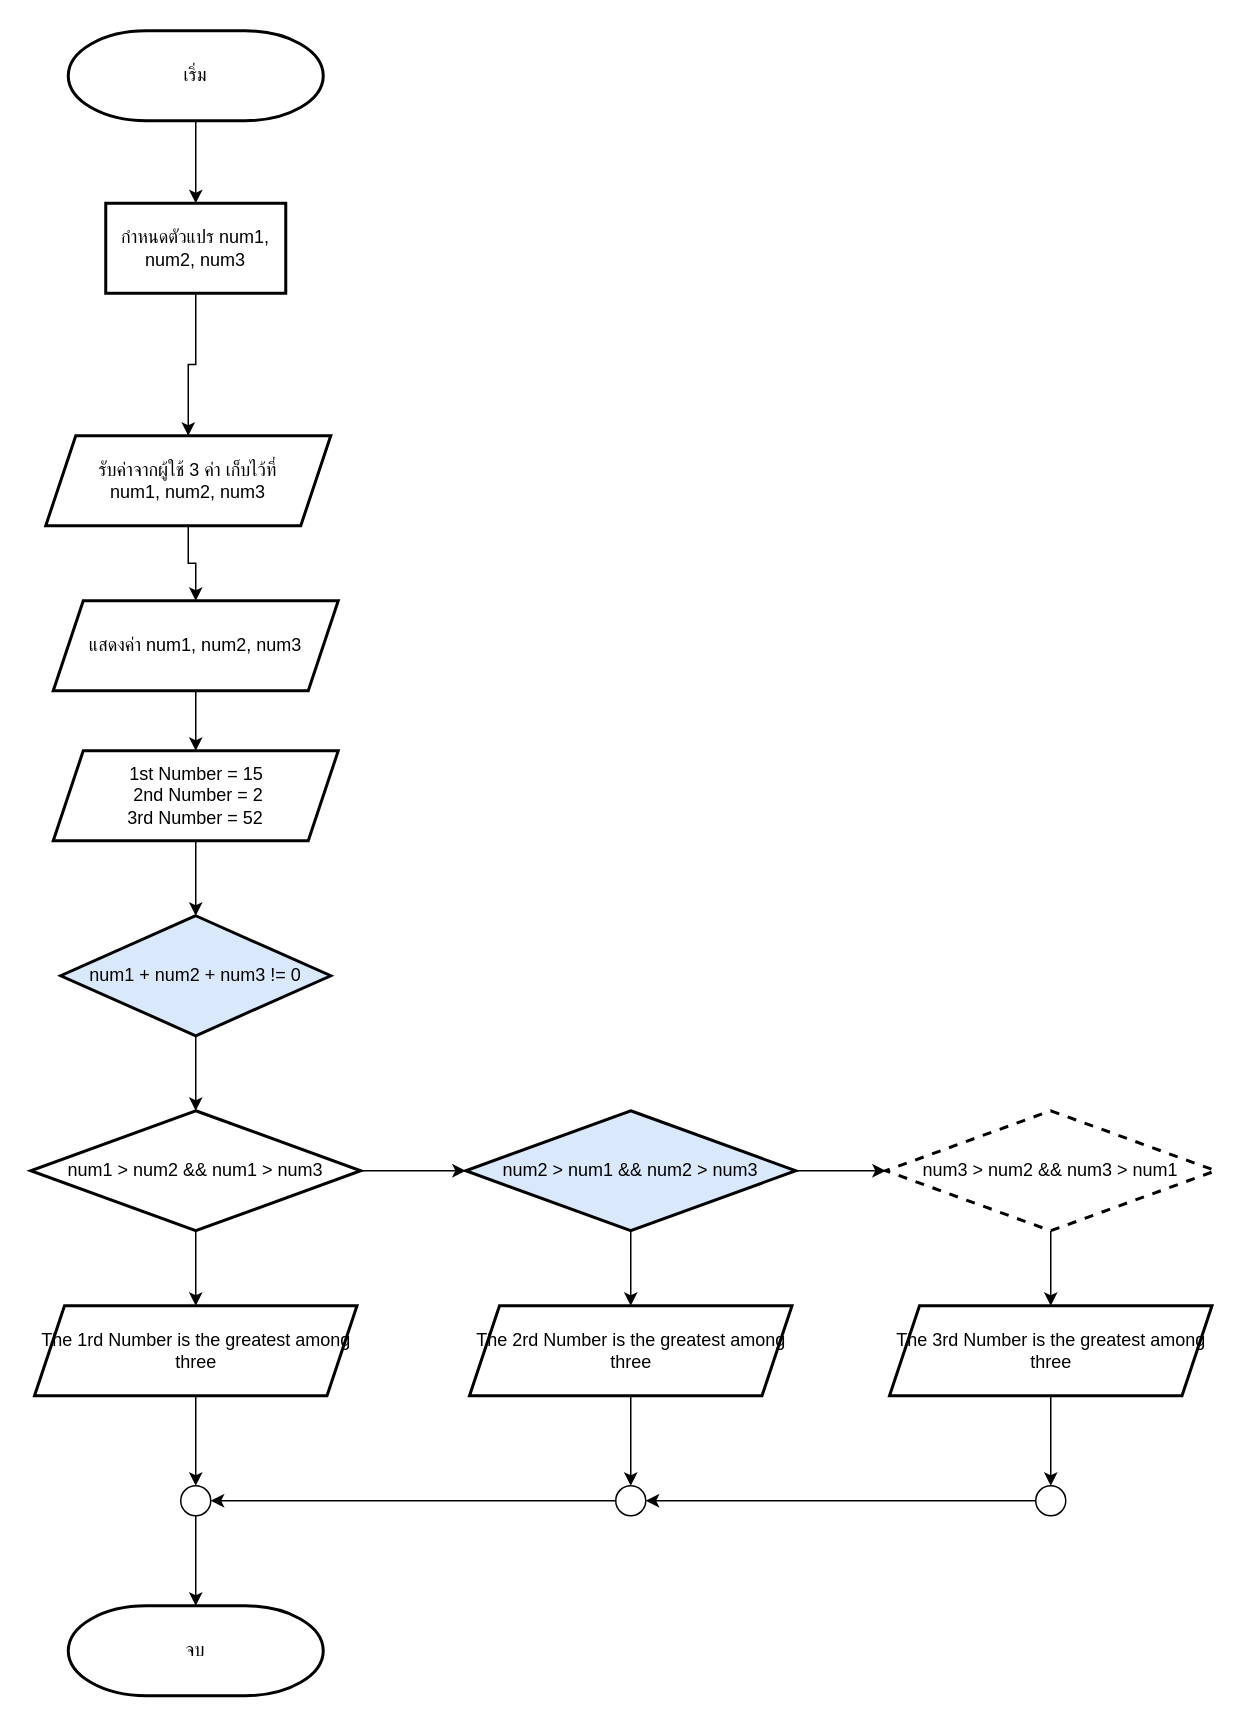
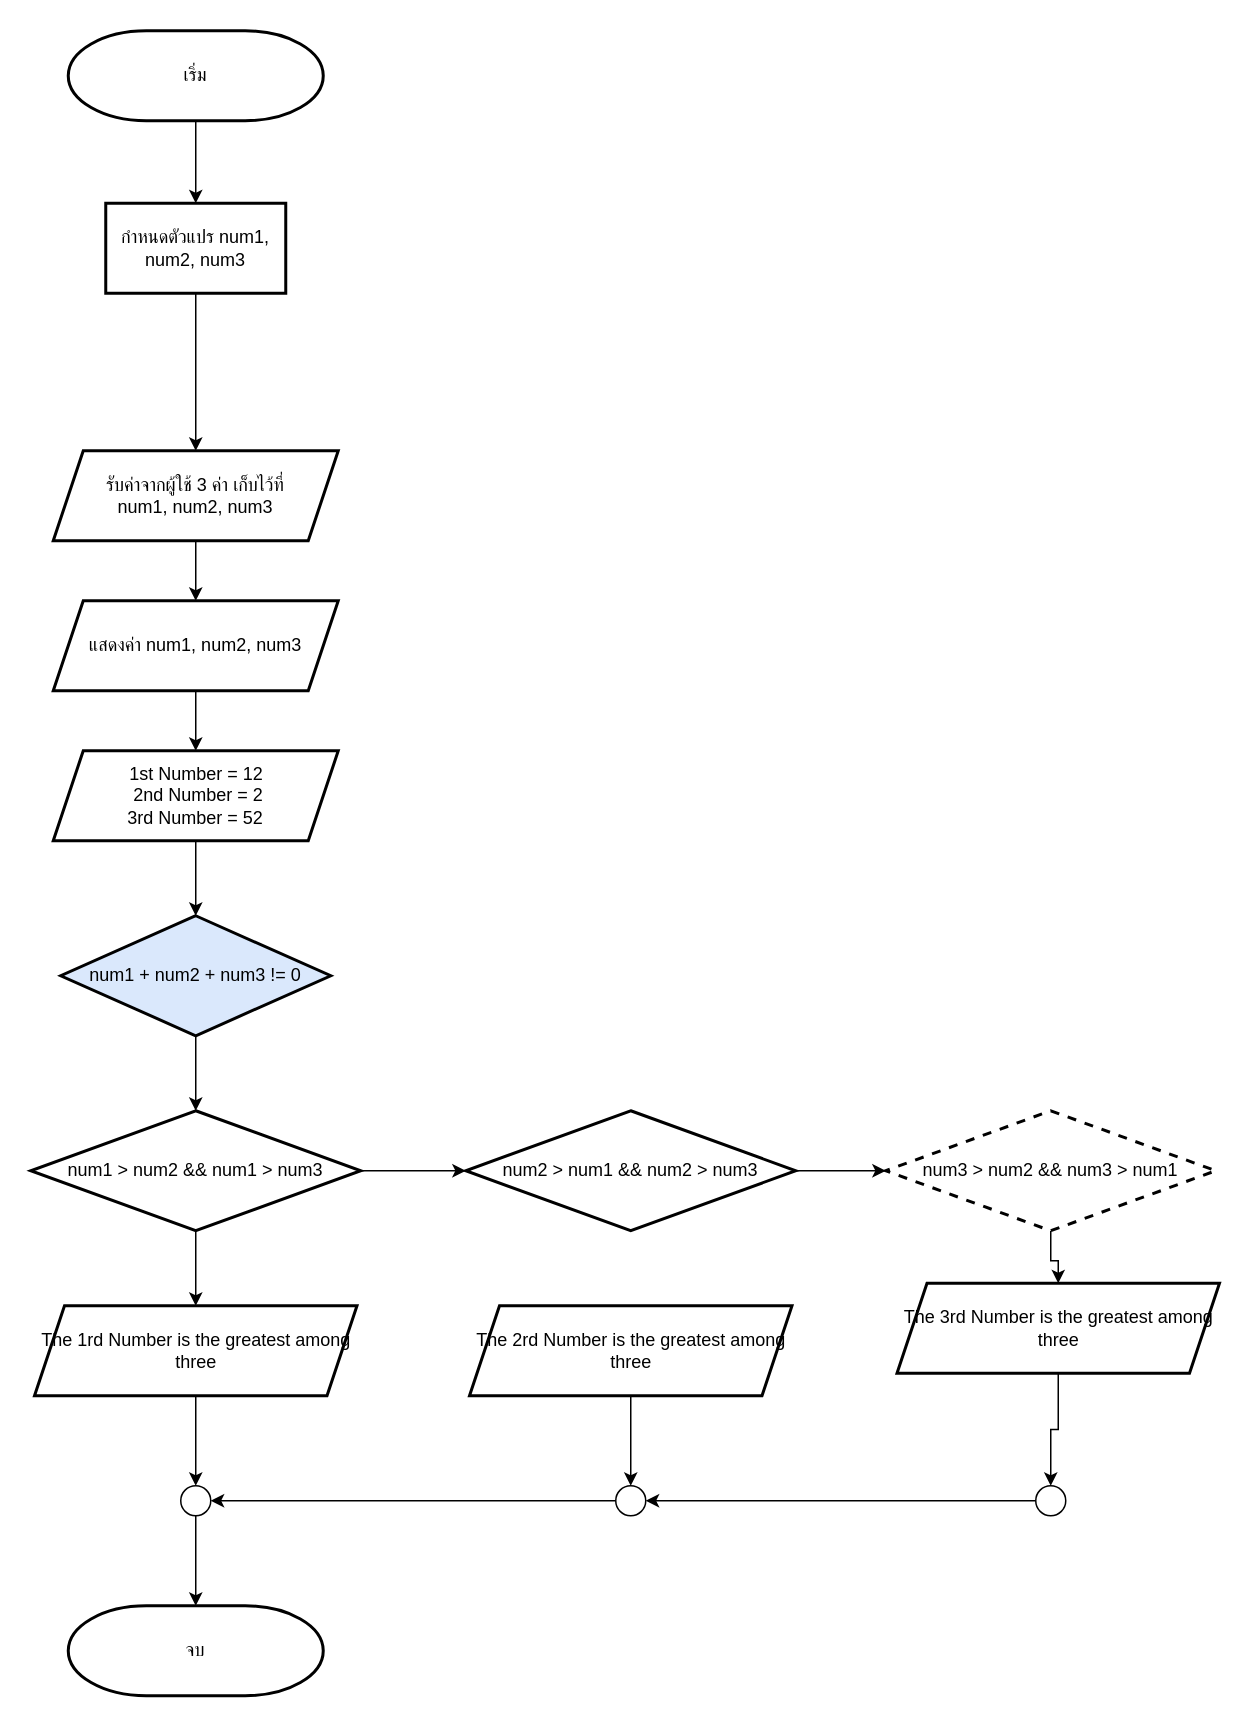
(188, 481) -> (196, 496)
(196, 796) -> (196, 796)
(631, 1171) -> (631, 1171)
(631, 1263) -> none
(1051, 1351) -> (1058, 1328)
